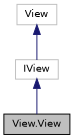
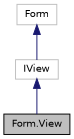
(37, 15) -> (37, 15)
(37, 124) -> (37, 124)
